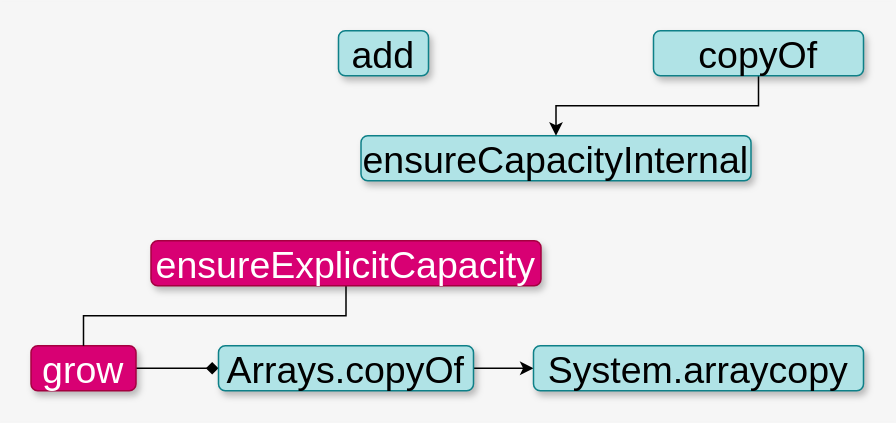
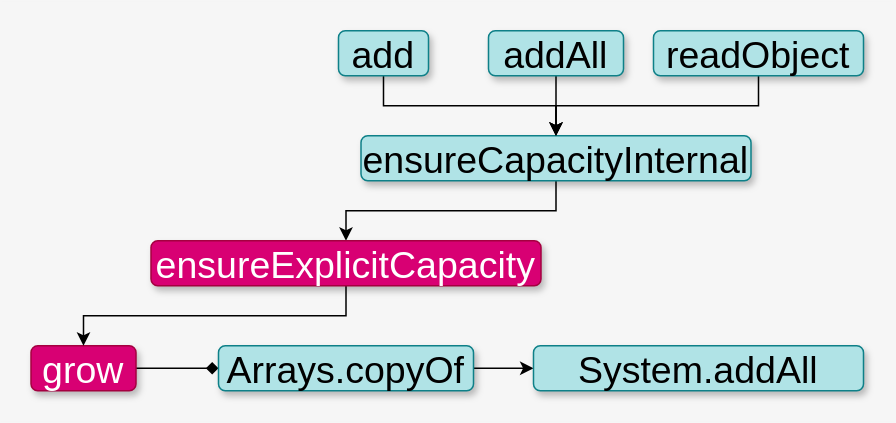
none -> (556, 53)
(758, 53) -> (758, 53)
none -> (556, 89)
none -> (452, 106)
none -> (456, 211)
(83, 338) -> (83, 334)
(698, 368) -> (698, 368)
